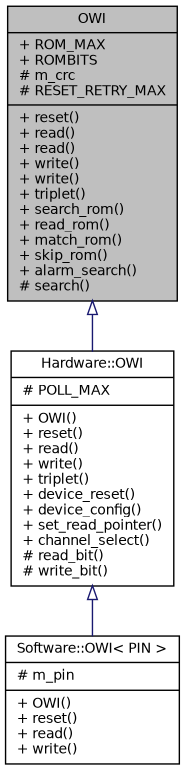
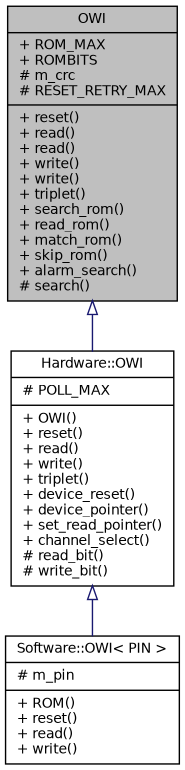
(82, 510) -> (86, 510)
(44, 703) -> (47, 703)
